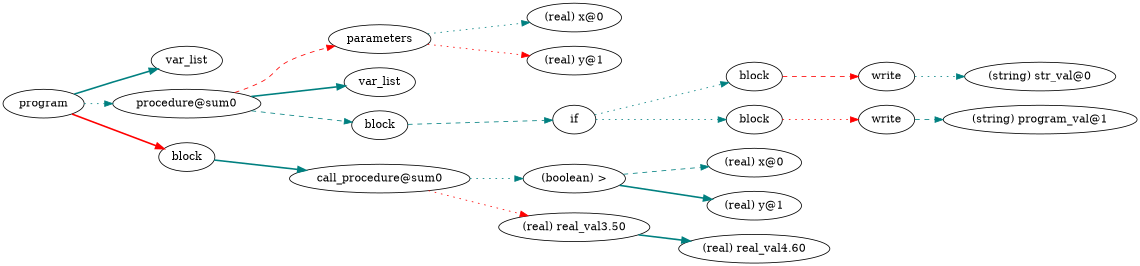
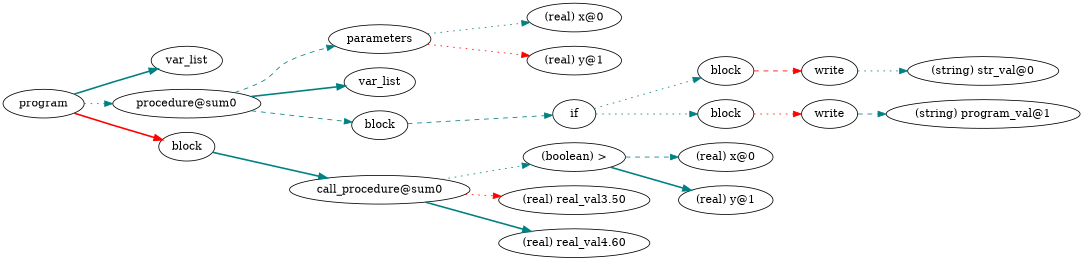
(279, 67) -> (279, 67)
(660, 237) -> (474, 216)
